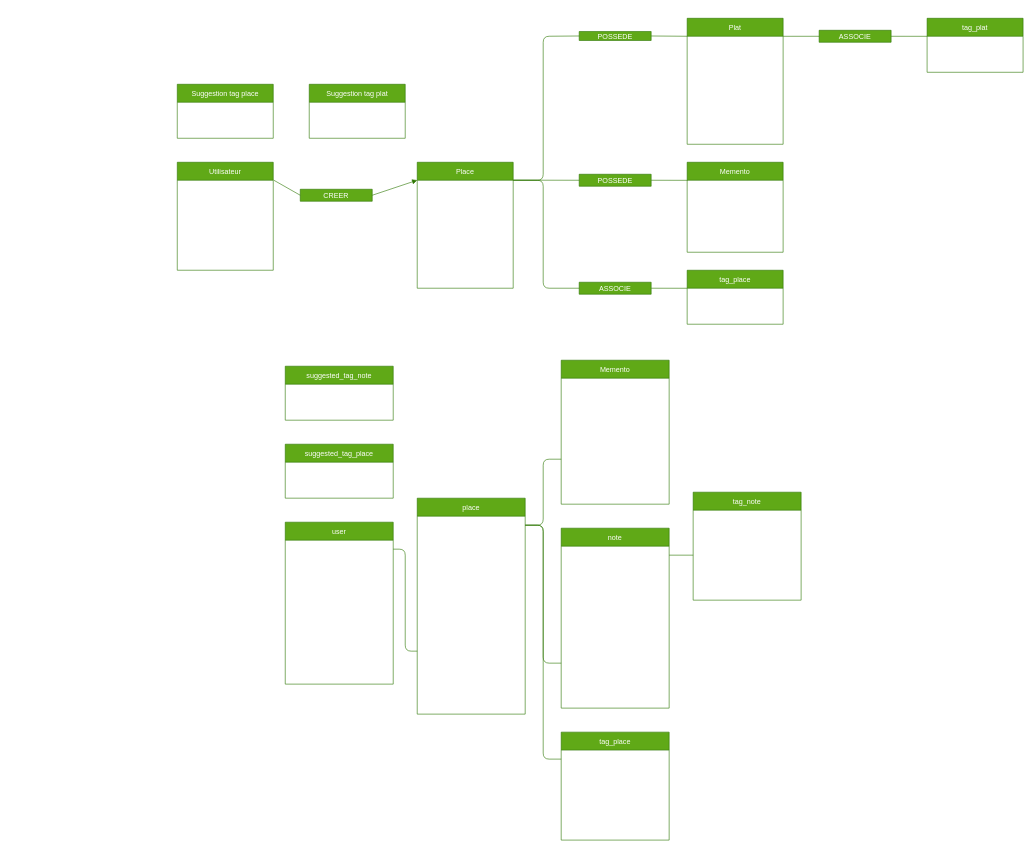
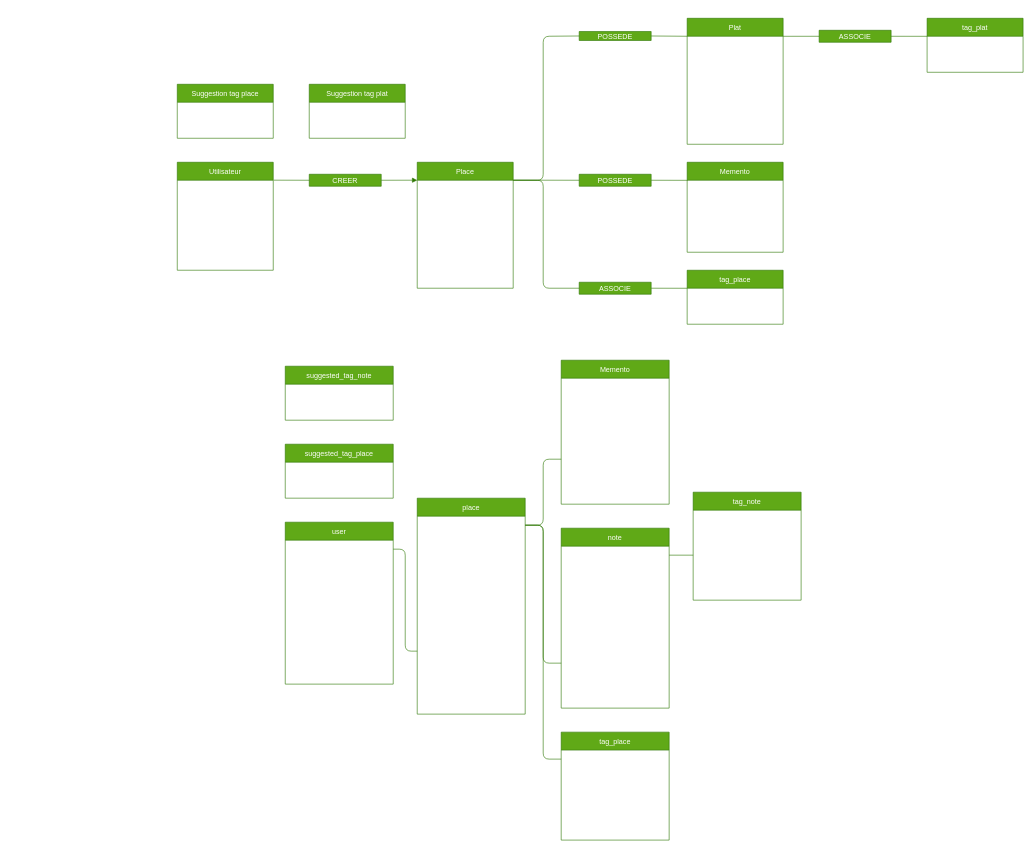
(336, 195) -> (345, 180)
